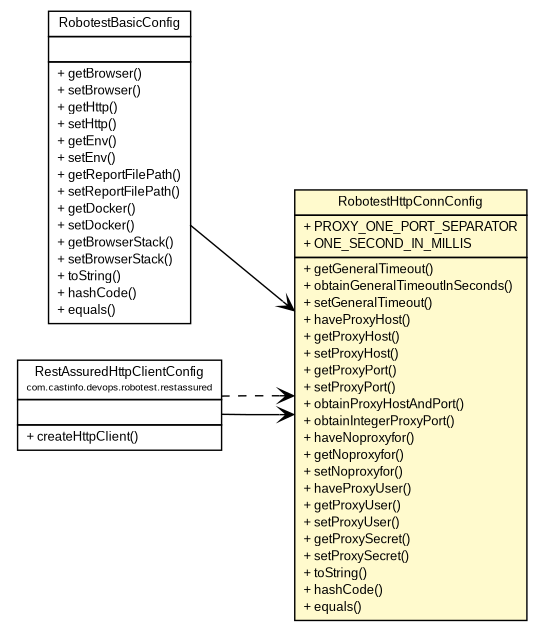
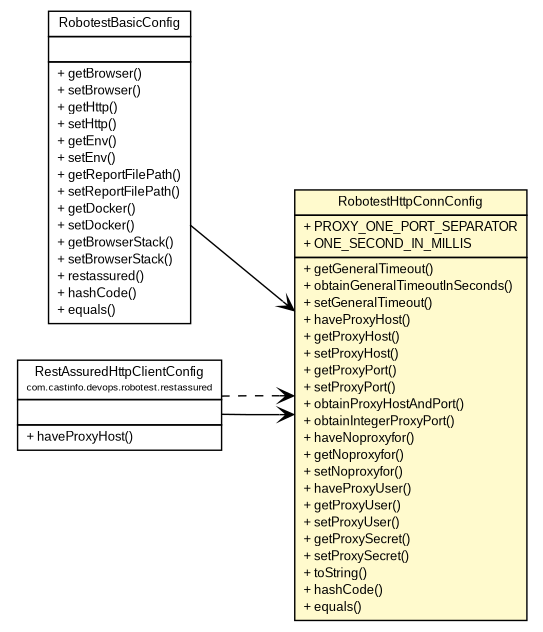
(89, 276) -> (101, 276)
(83, 437) -> (80, 437)
